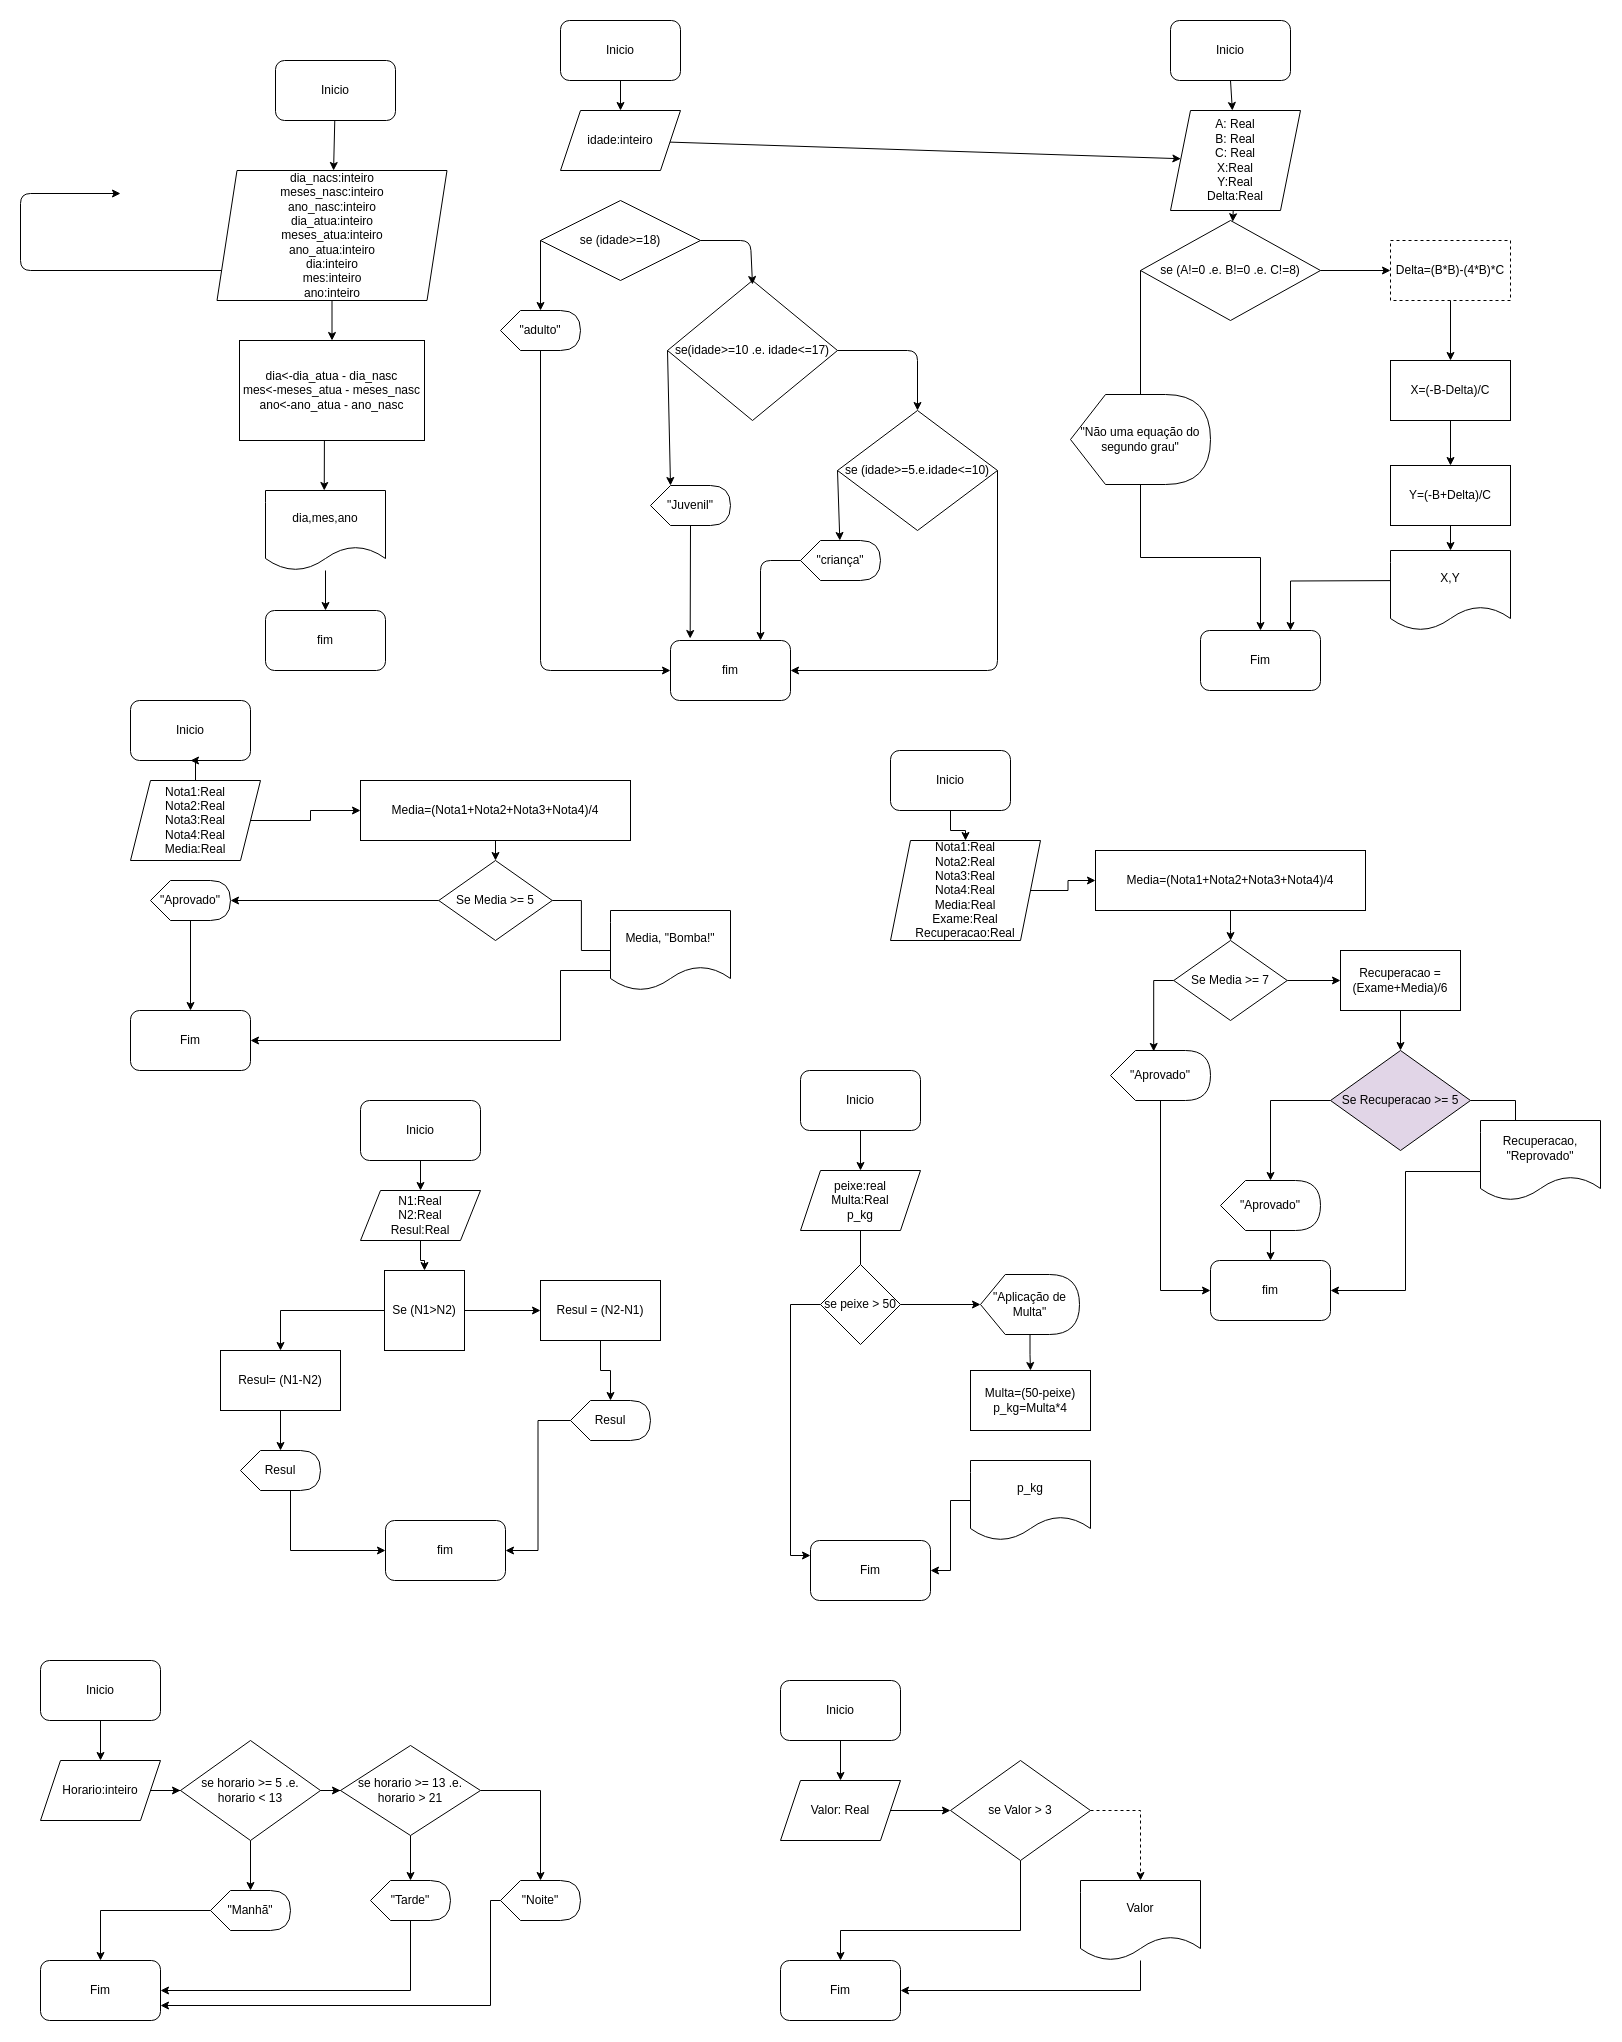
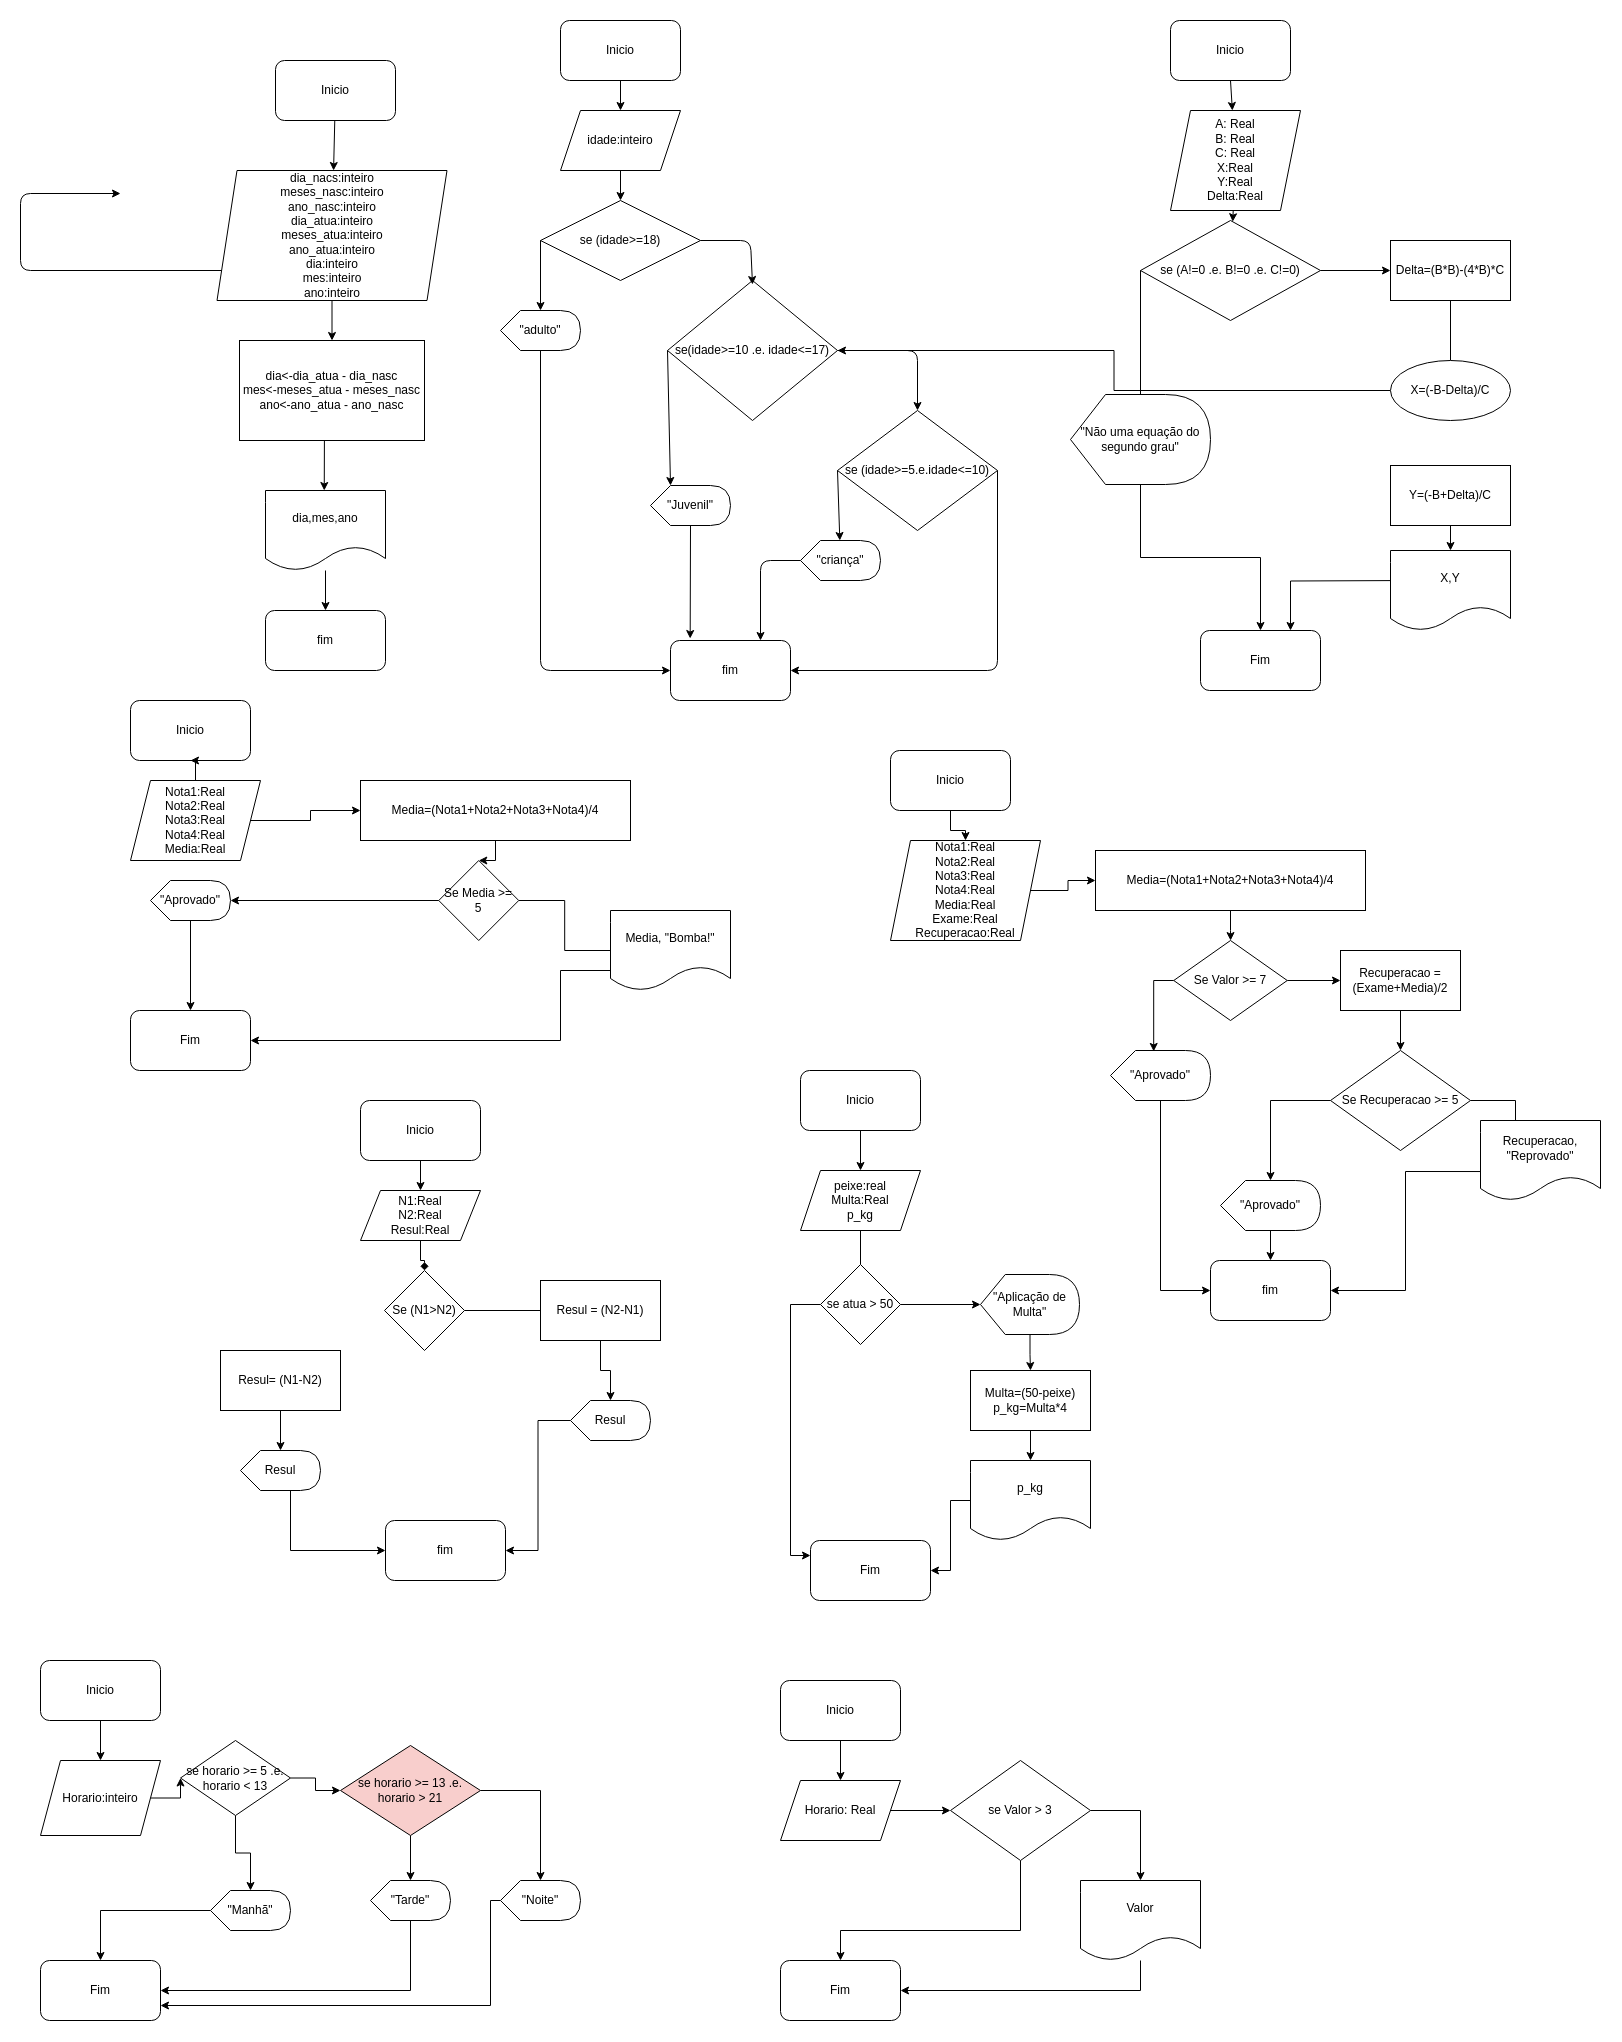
(922, 150) -> (621, 182)
(1231, 271) -> (1231, 271)
(1451, 271) -> (1451, 271)
(1451, 352) -> (1451, 355)
(1451, 391) -> (1451, 391)
(1451, 440) -> (1132, 391)
(496, 901) -> (479, 901)
(1231, 981) -> (1231, 981)
(1401, 981) -> (1401, 981)
(1401, 1101) -> (1401, 1101)
(423, 1261) -> (423, 1261)
(861, 1305) -> (861, 1305)
(317, 1311) -> none
(425, 1311) -> (425, 1311)
(532, 1311) -> (535, 1311)
none -> (1031, 1450)
(101, 1791) -> (101, 1798)
(251, 1791) -> (236, 1778)
(411, 1791) -> (411, 1791)
(841, 1811) -> (841, 1811)
(1141, 1818) -> (1141, 1818)
